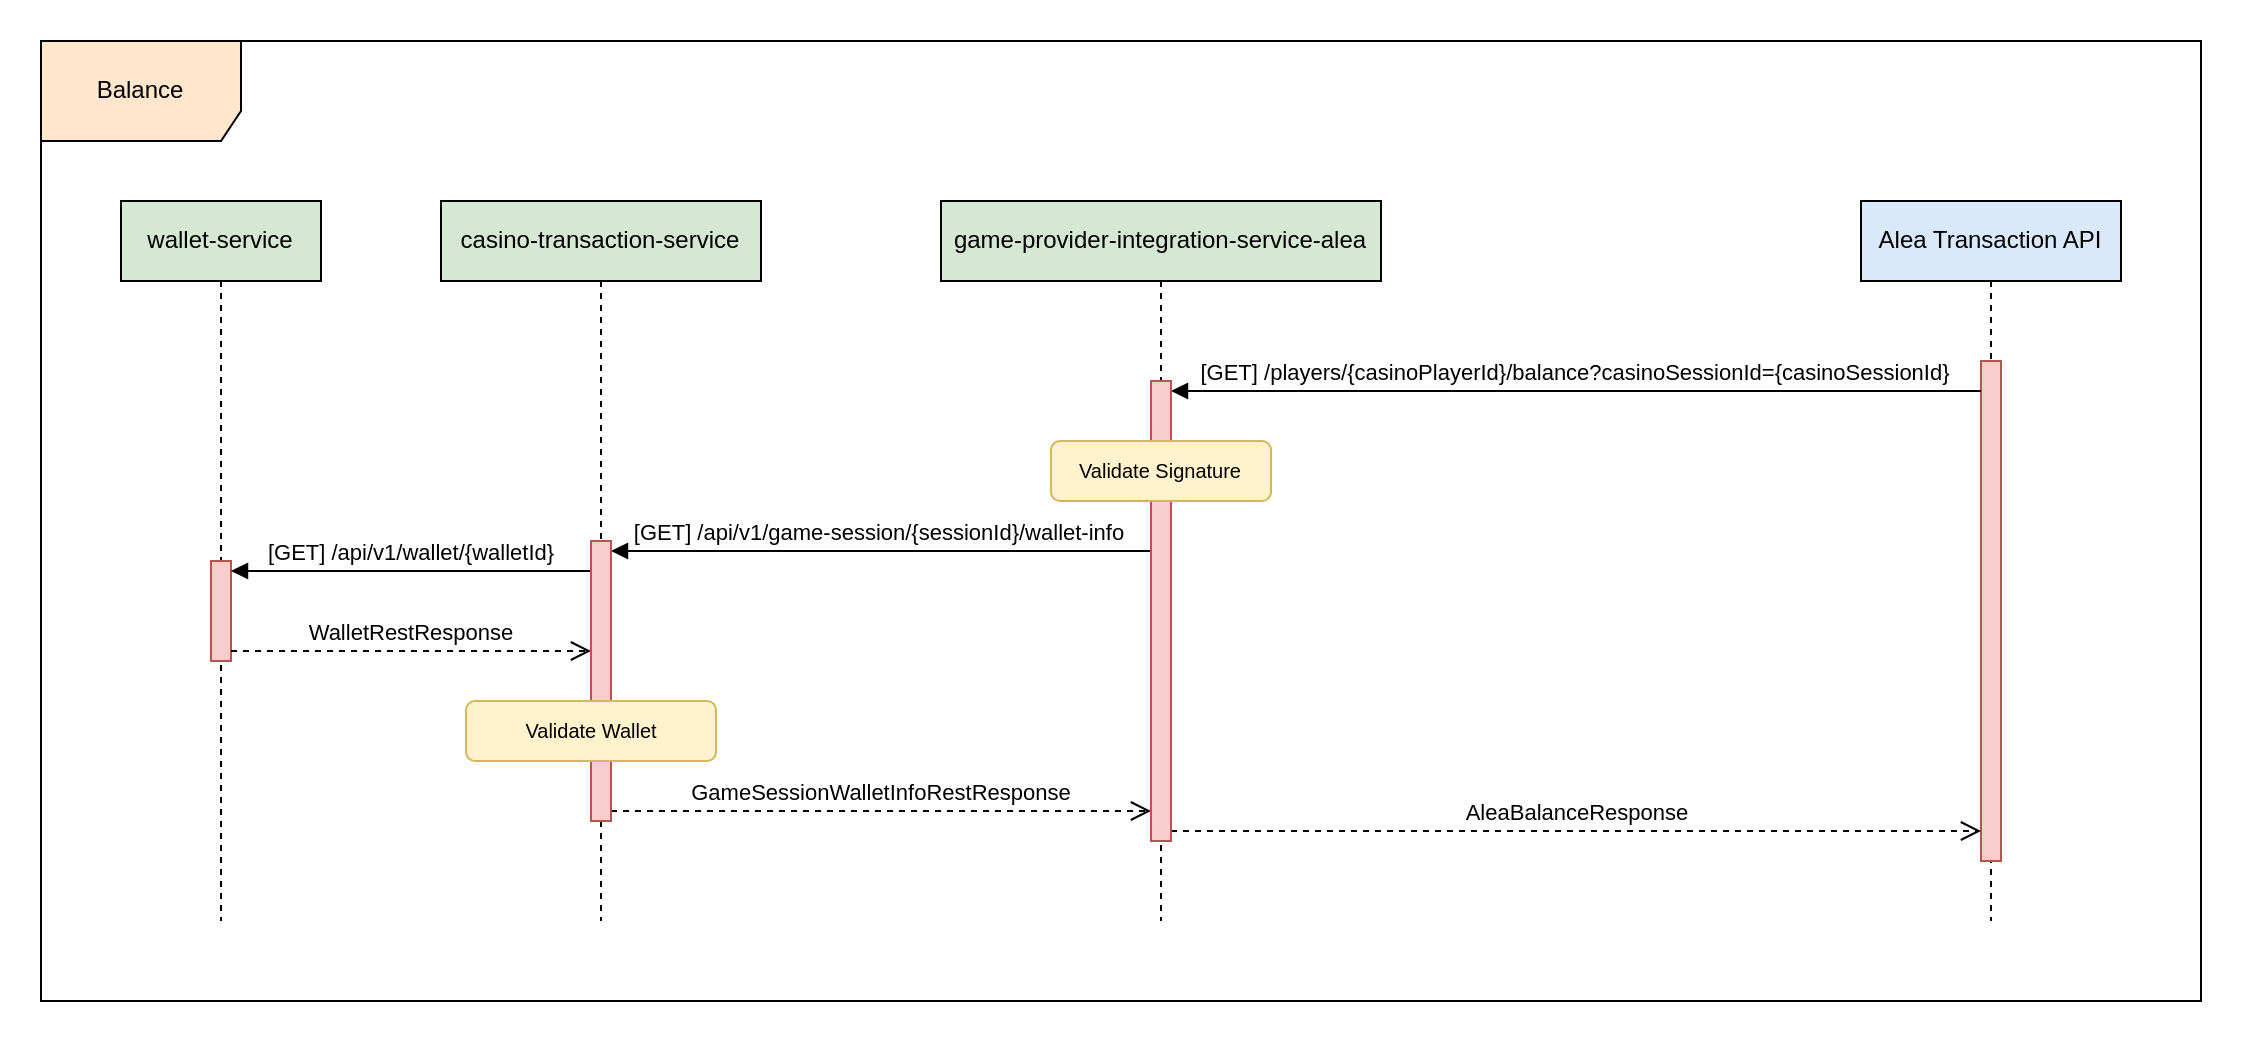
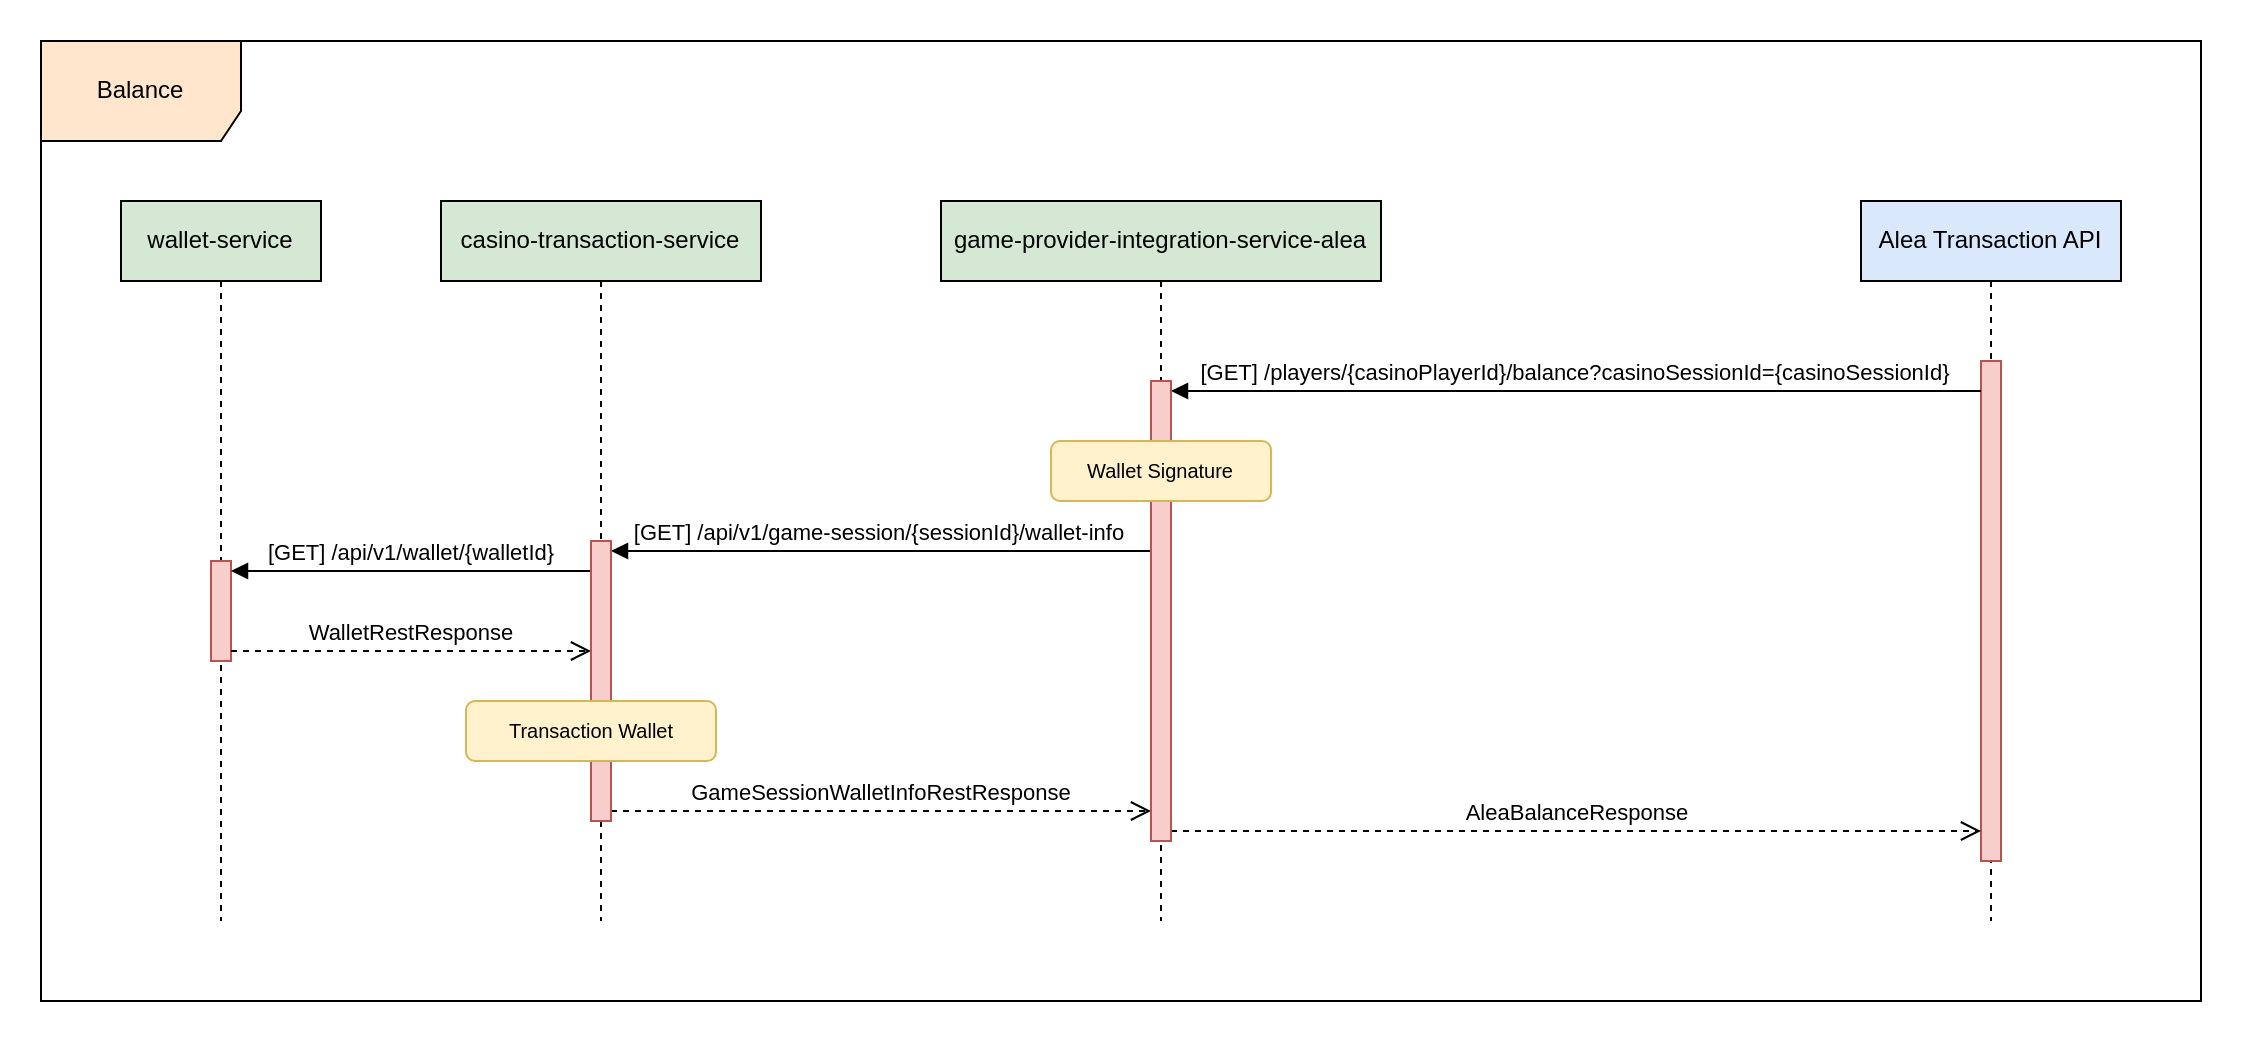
(1161, 471) -> (1161, 471)
(592, 731) -> (592, 731)
